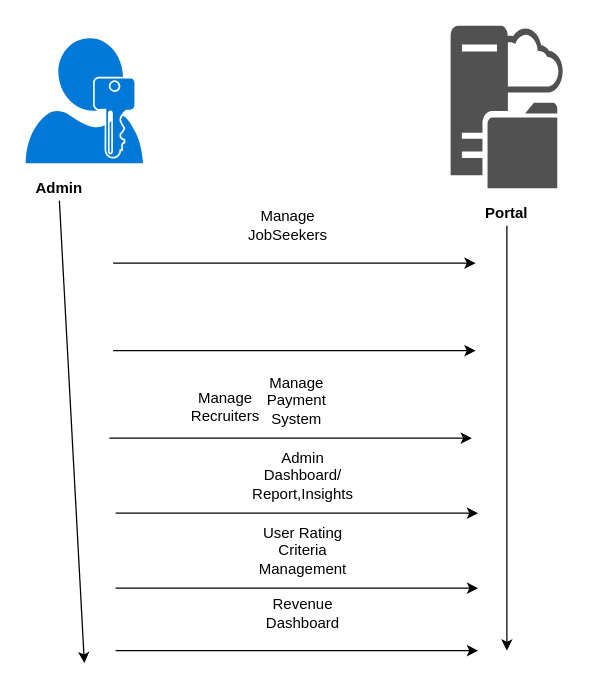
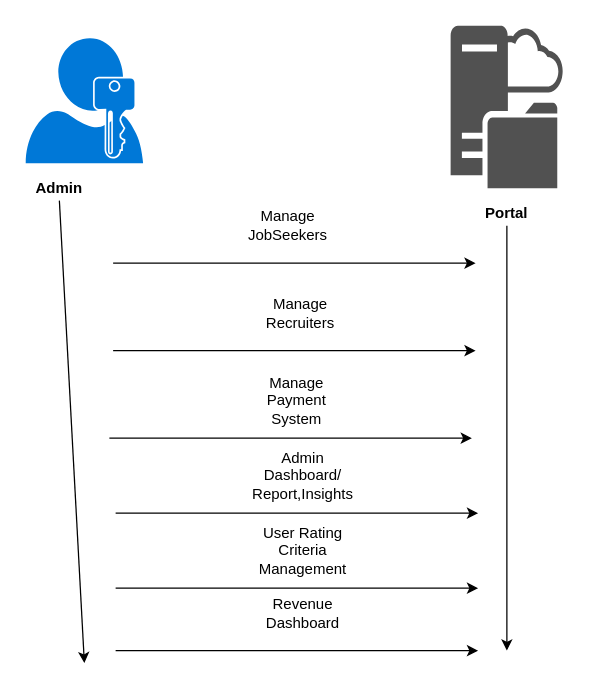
(226, 407) -> (301, 313)
